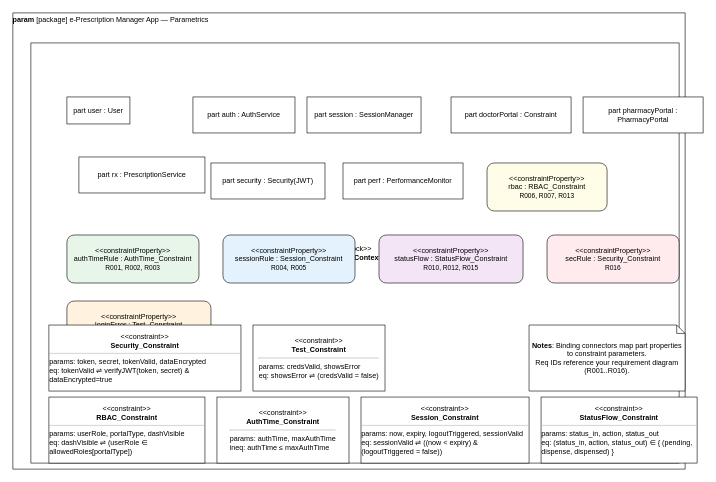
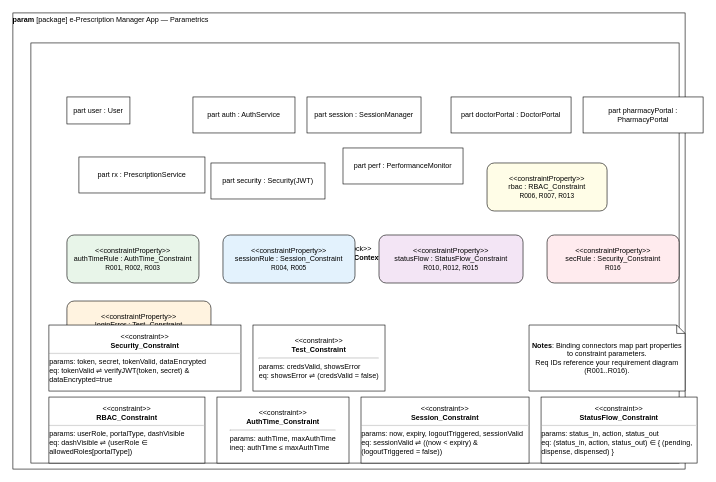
(511, 115) -> (511, 115)
(403, 181) -> (403, 166)
